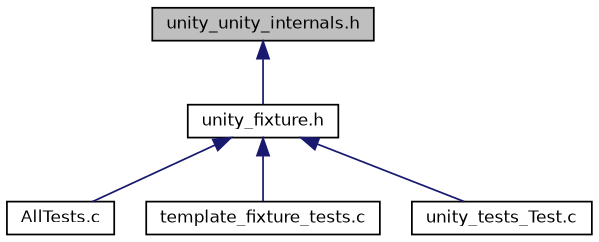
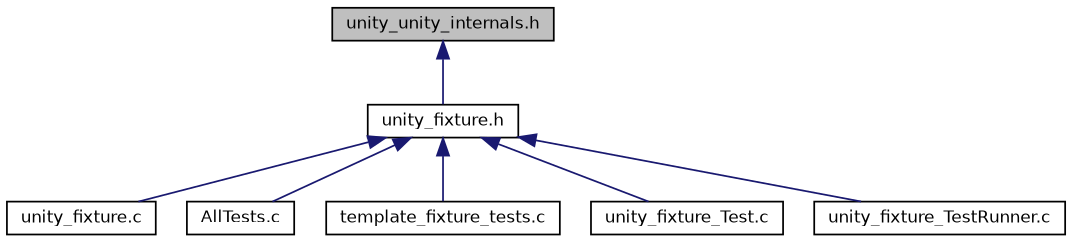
none -> (81, 218)
(502, 218) -> (687, 218)
none -> (940, 218)
